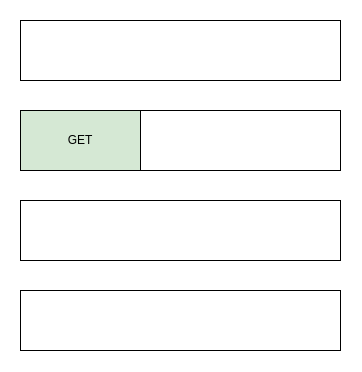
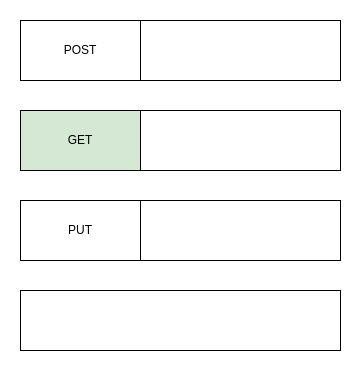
none -> (81, 51)
none -> (81, 231)
